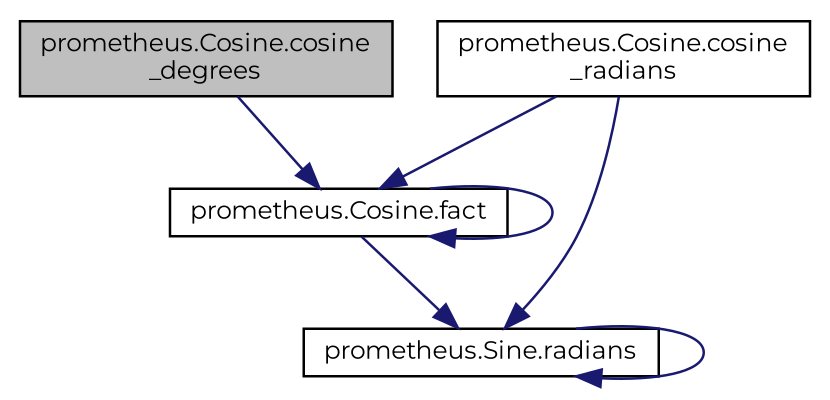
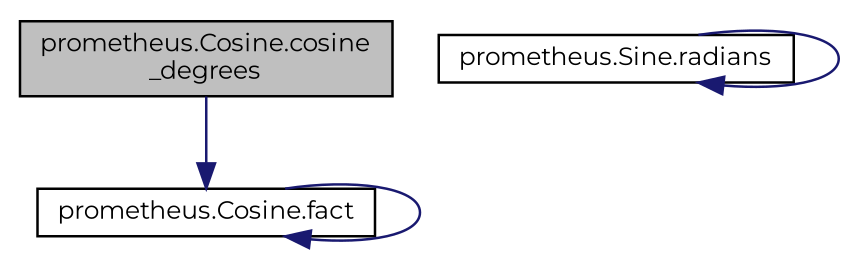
(624, 59) -> none
(400, 273) -> none
